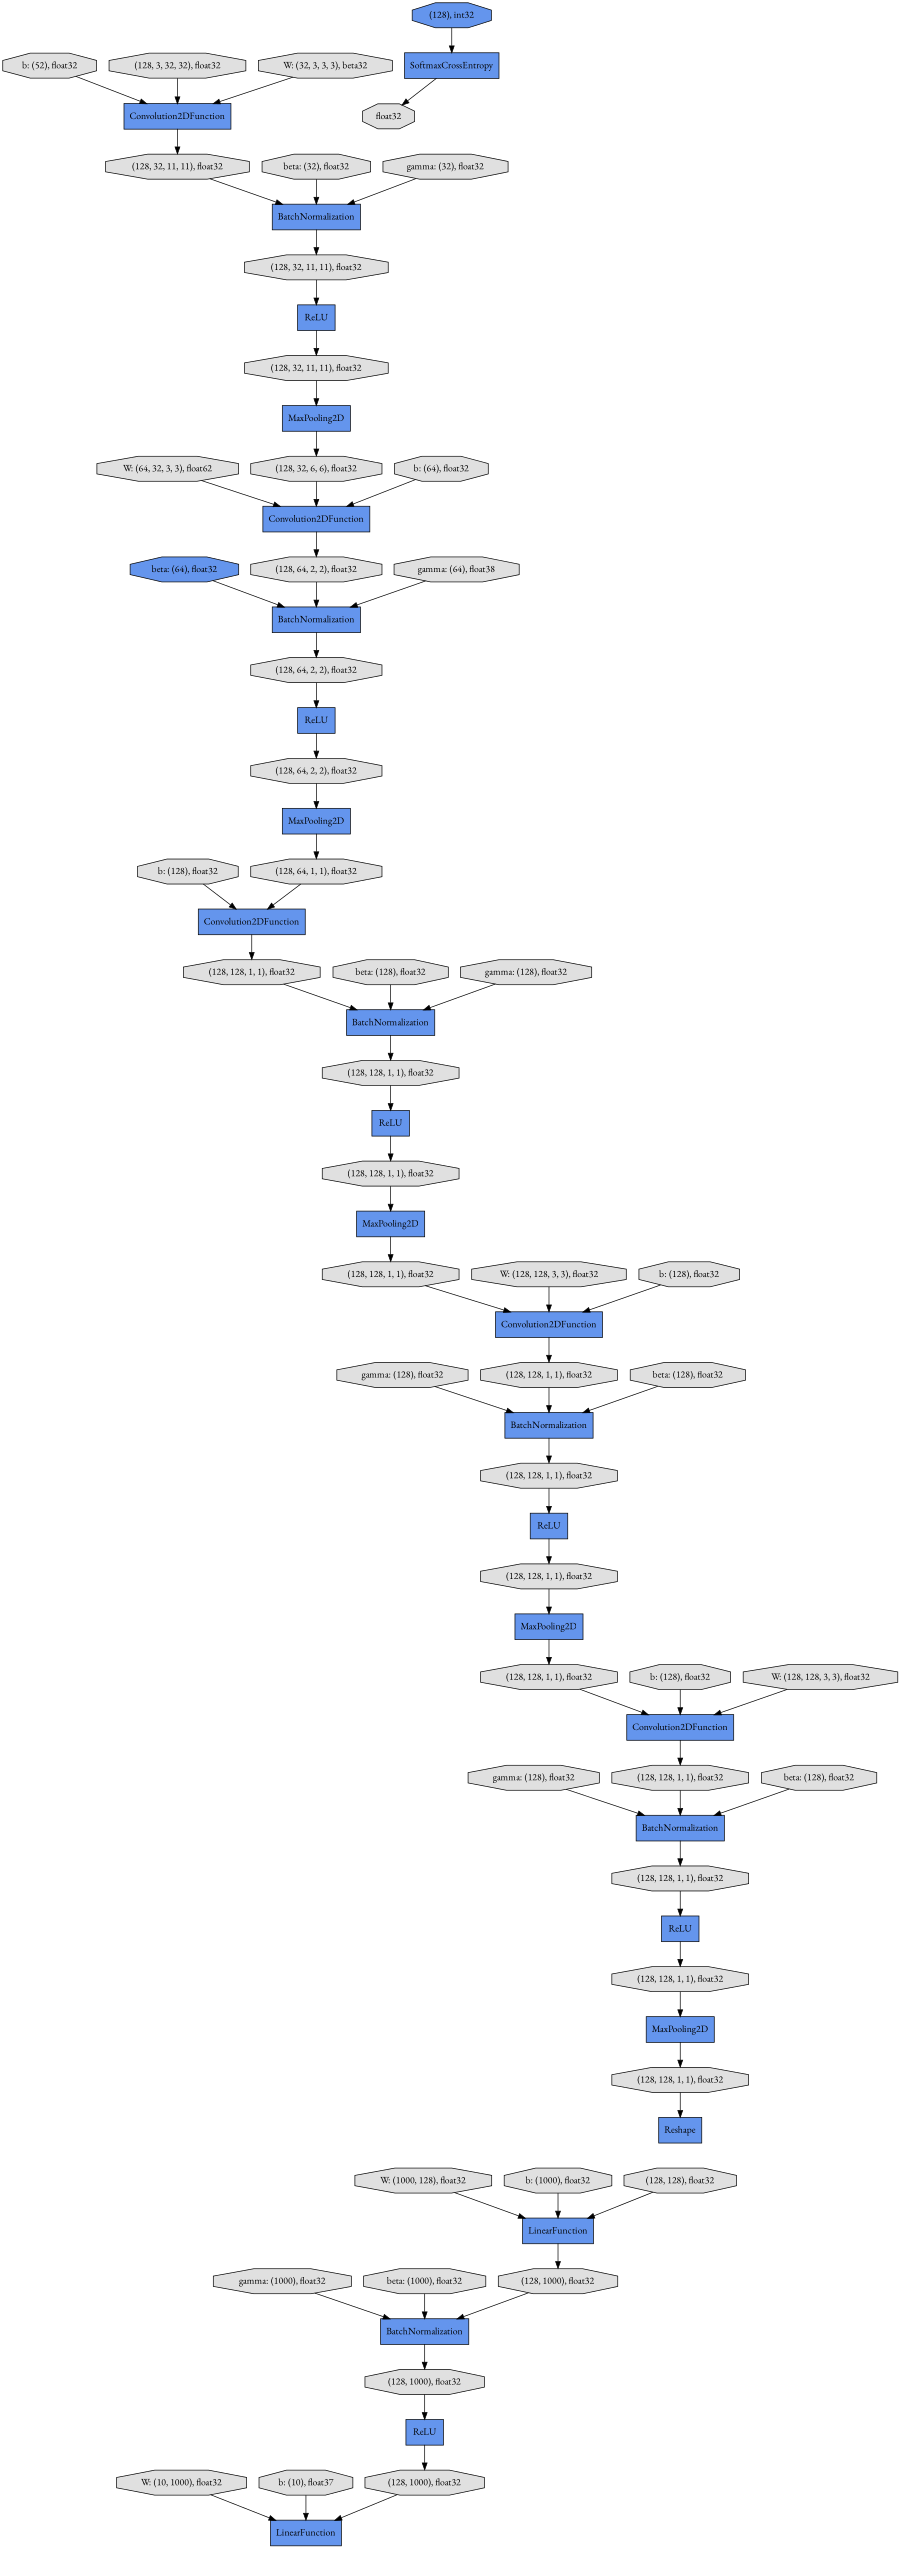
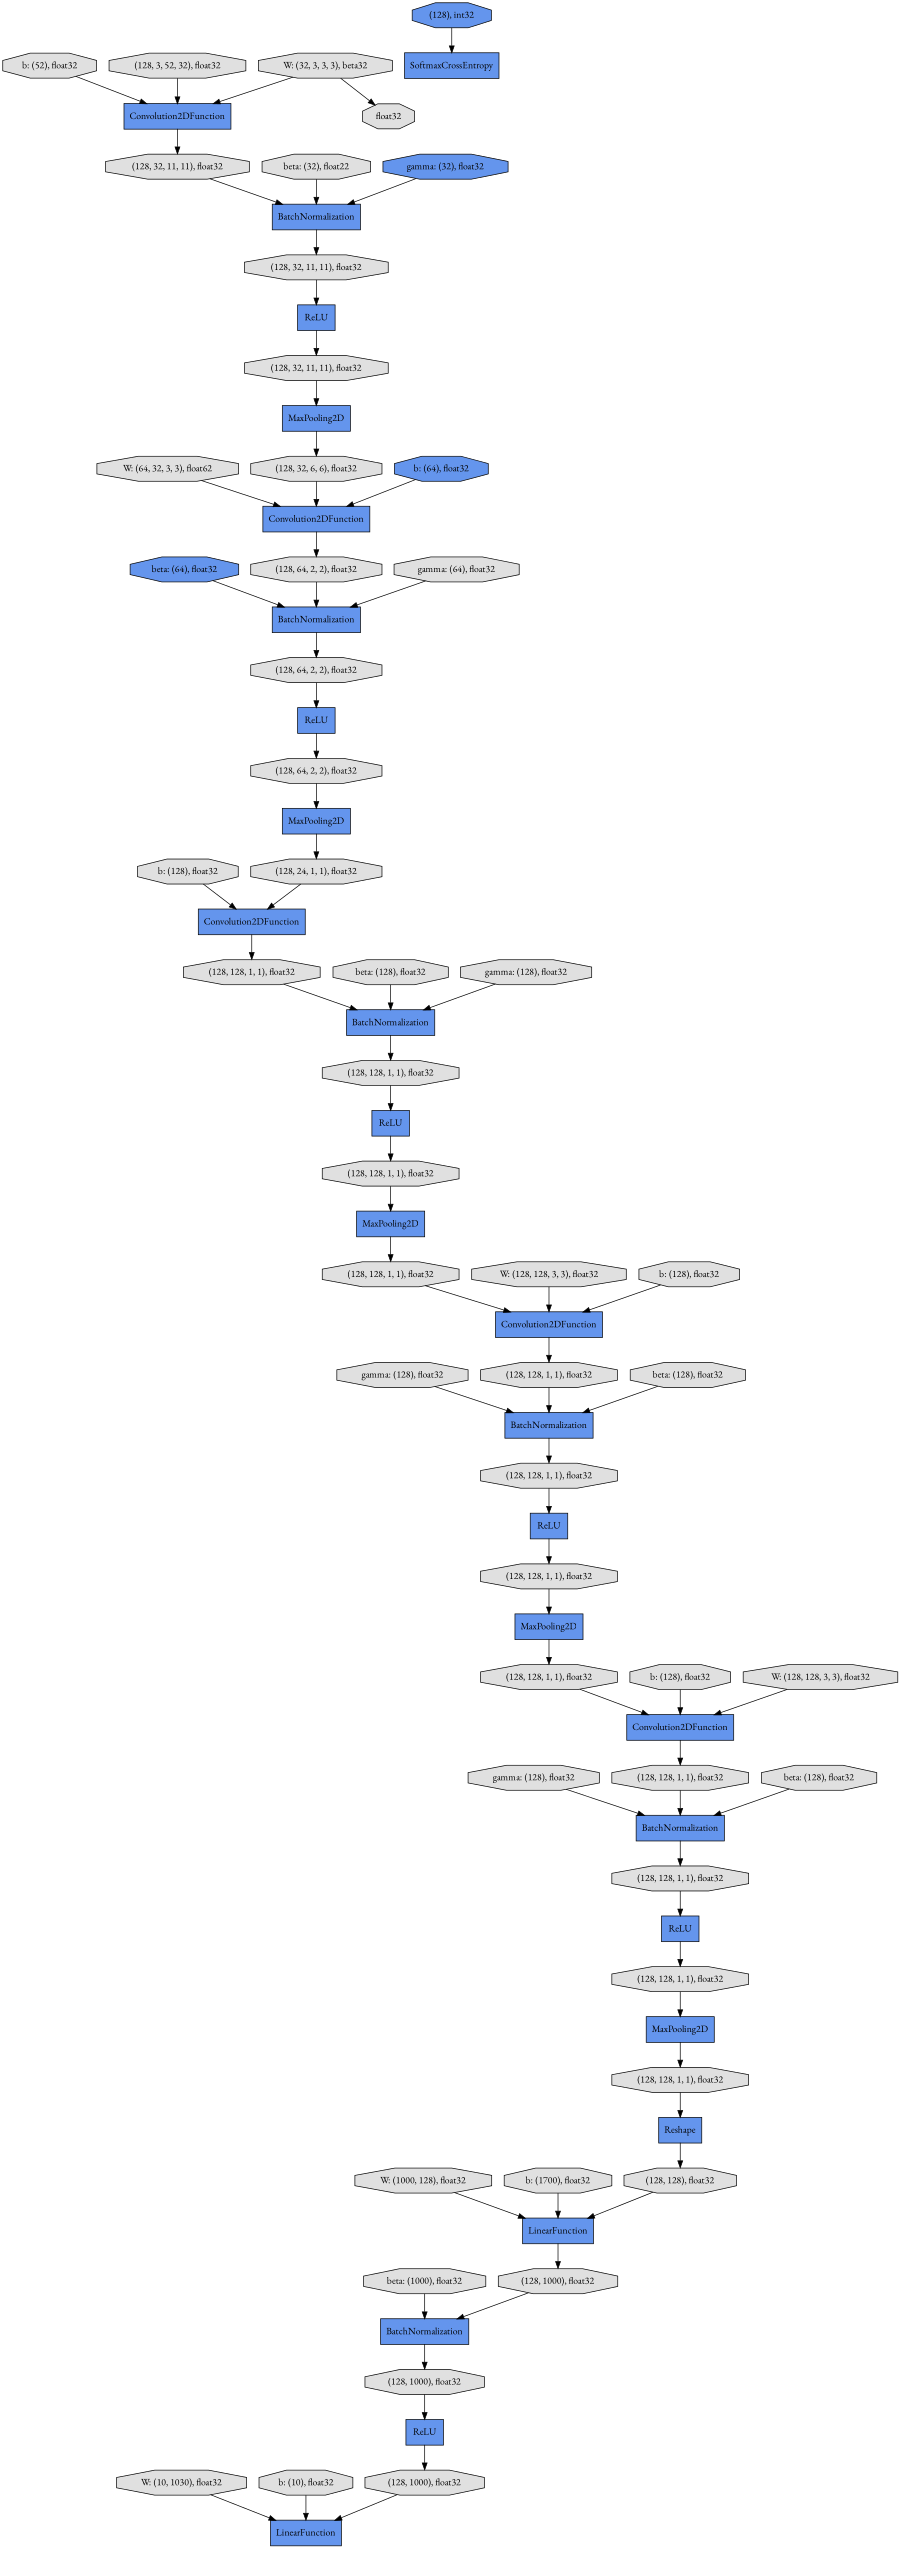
(177, 66) -> (177, 66)
(422, 90) -> (355, 90)
(316, 167) -> (316, 167)
(446, 167) -> (446, 167)
(441, 469) -> (441, 469)
(457, 569) -> (457, 569)
(316, 872) -> (316, 872)
none -> (680, 2152)
(558, 2181) -> (558, 2181)
(282, 2281) -> none
(182, 2483) -> (182, 2483)
(306, 2483) -> (306, 2483)
